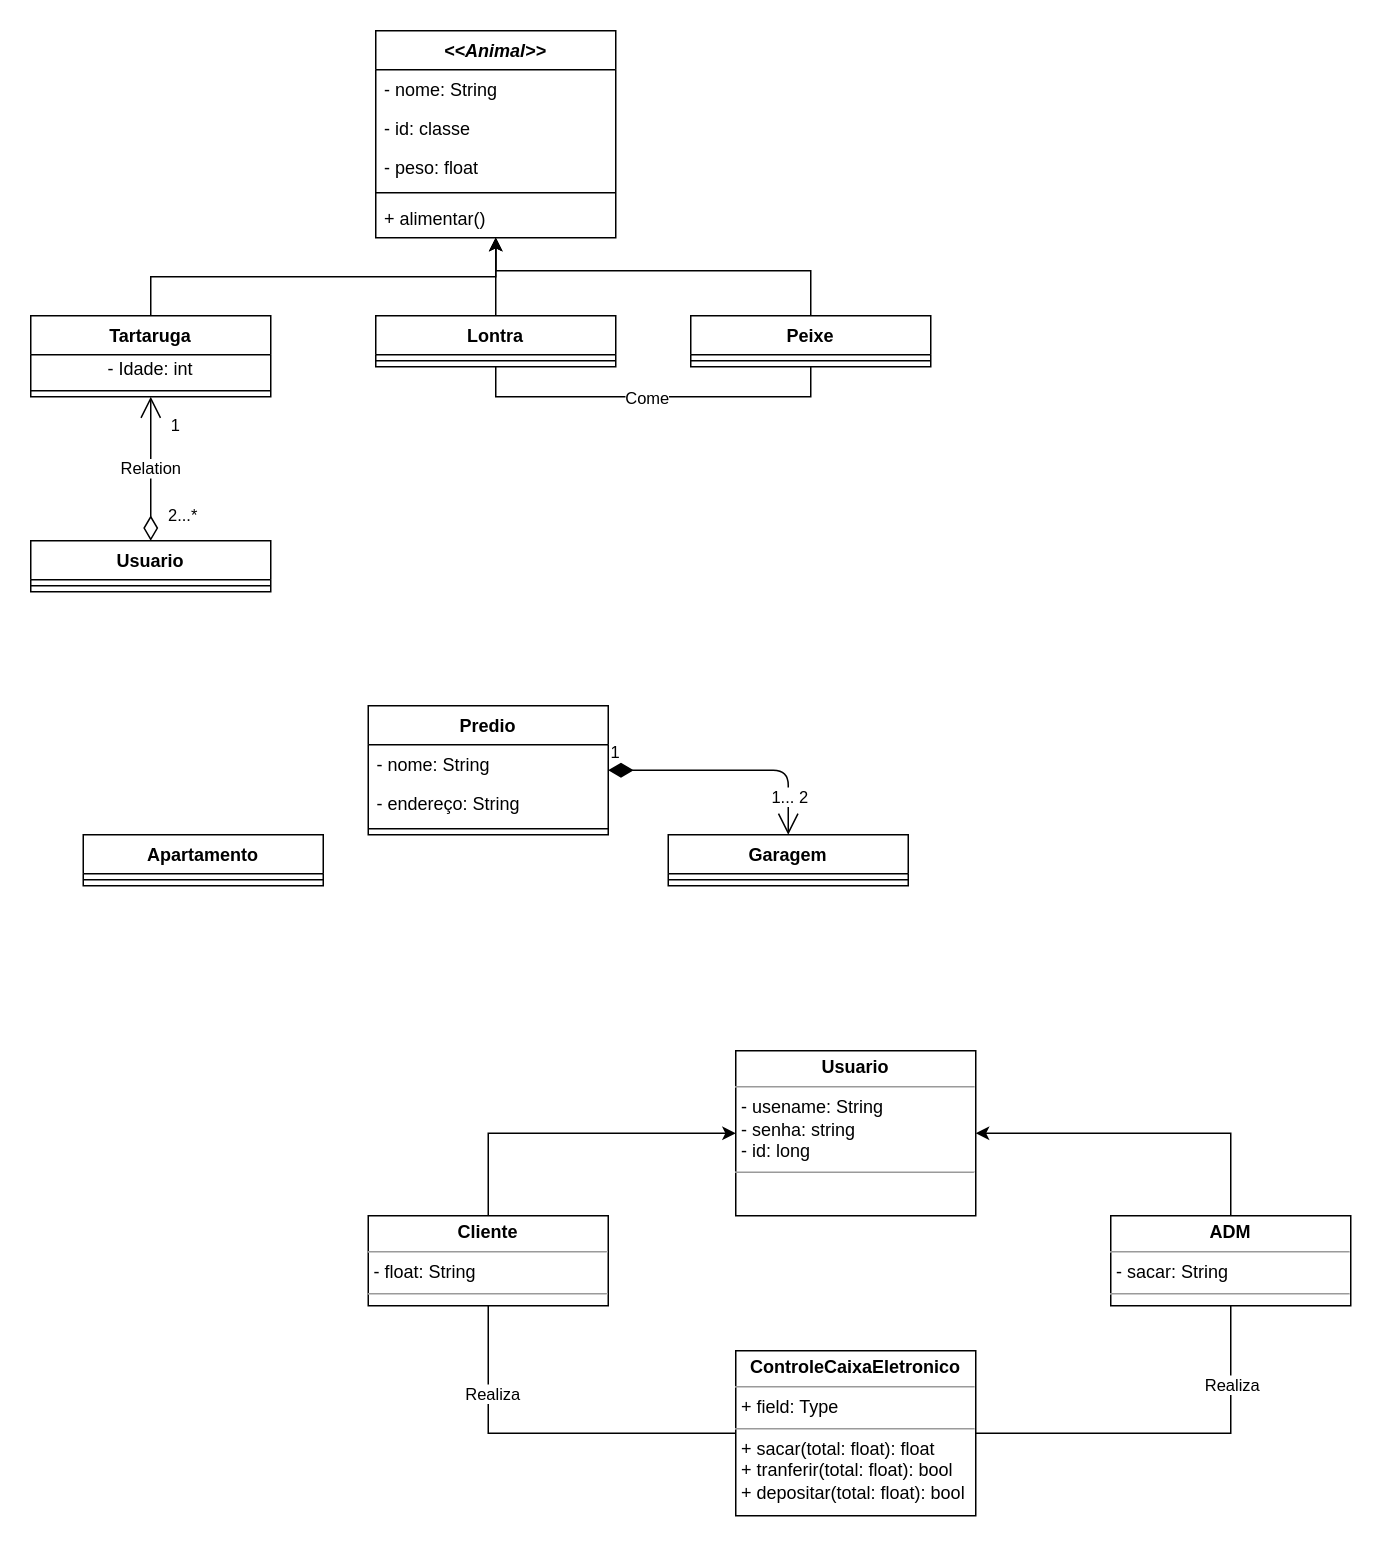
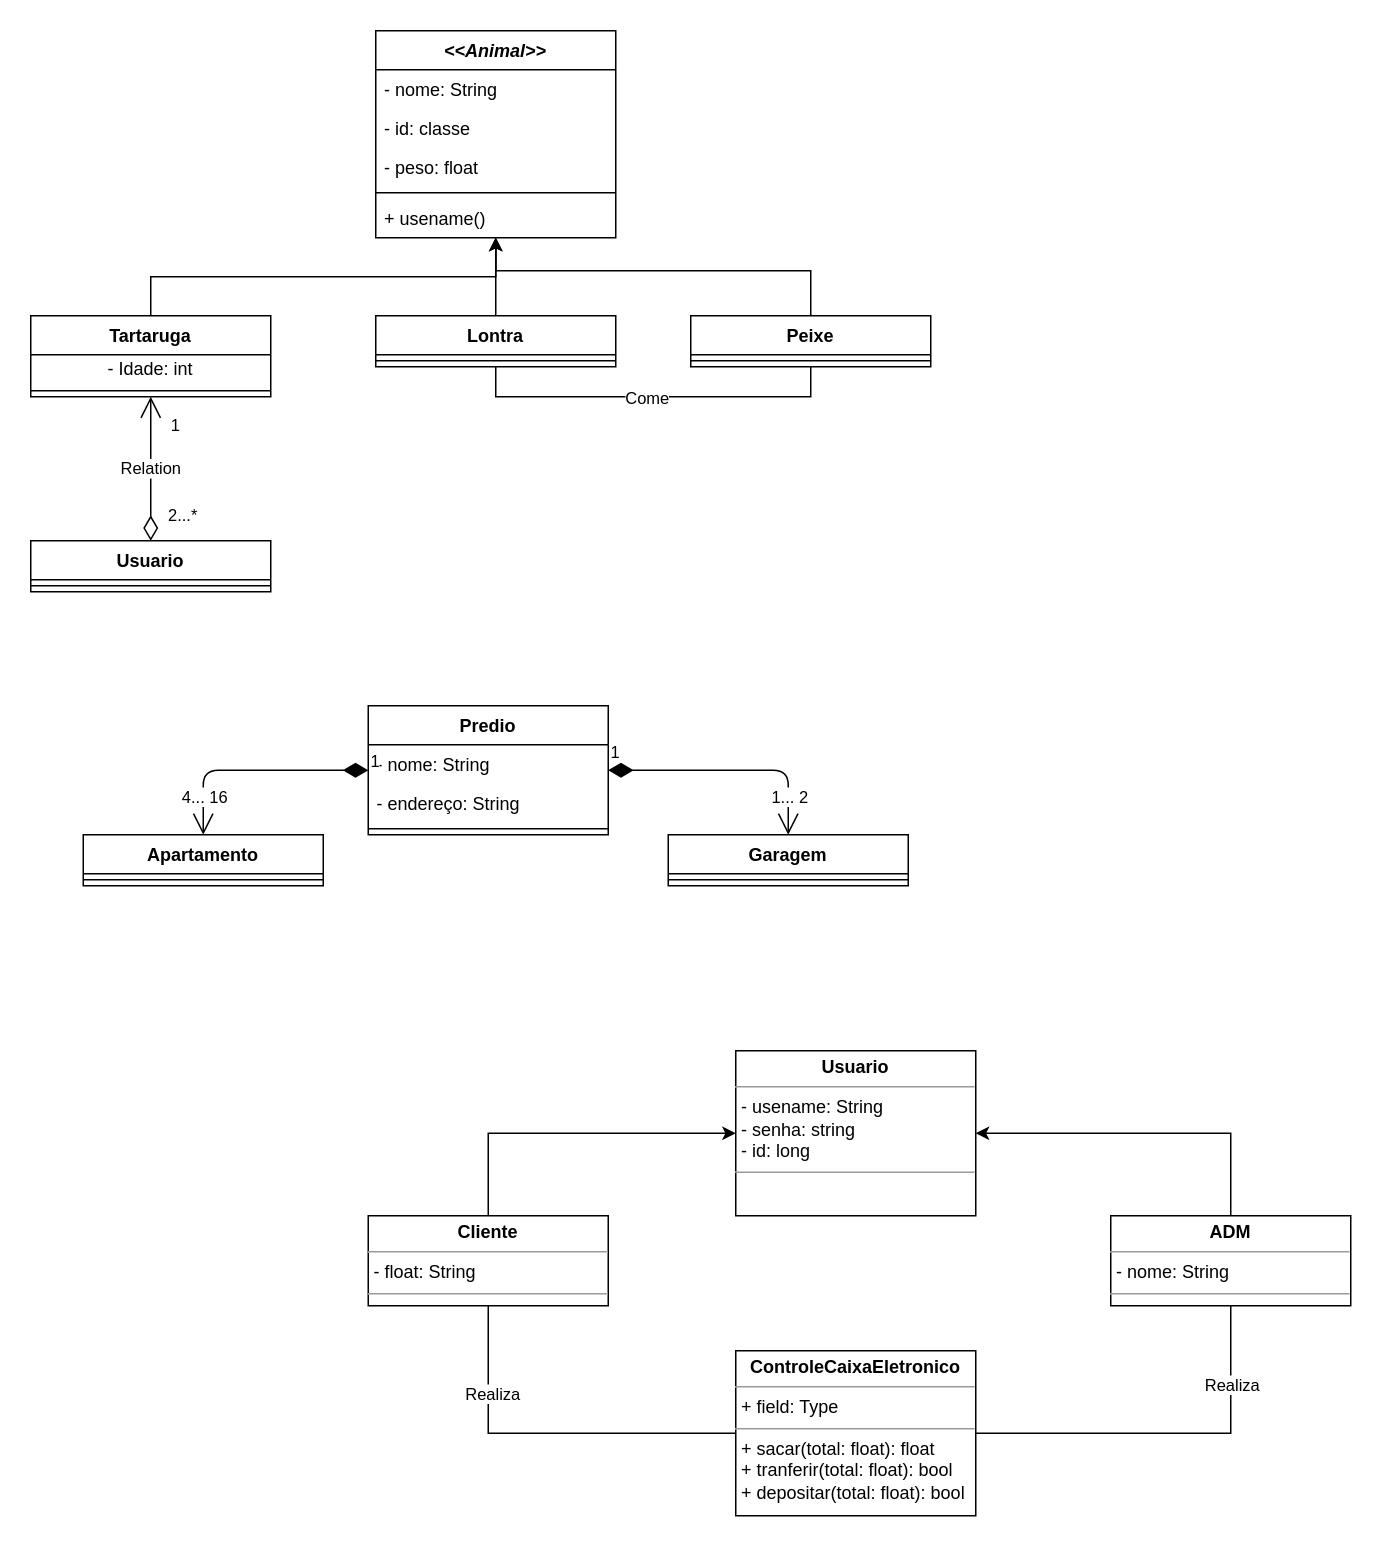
(443, 219) -> (437, 219)
none -> (270, 770)
(1177, 1237) -> (1172, 1237)
